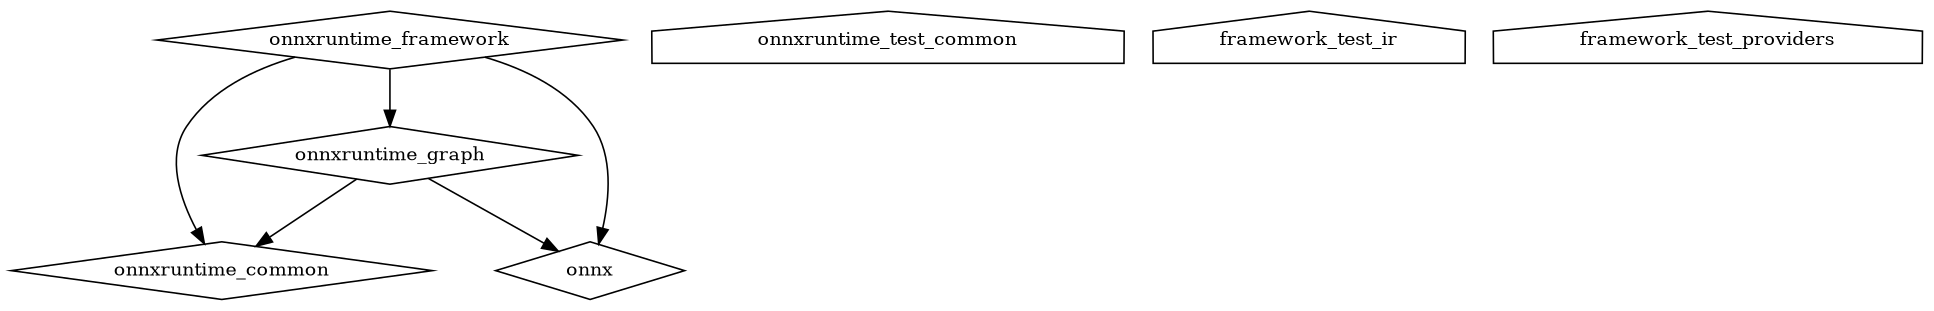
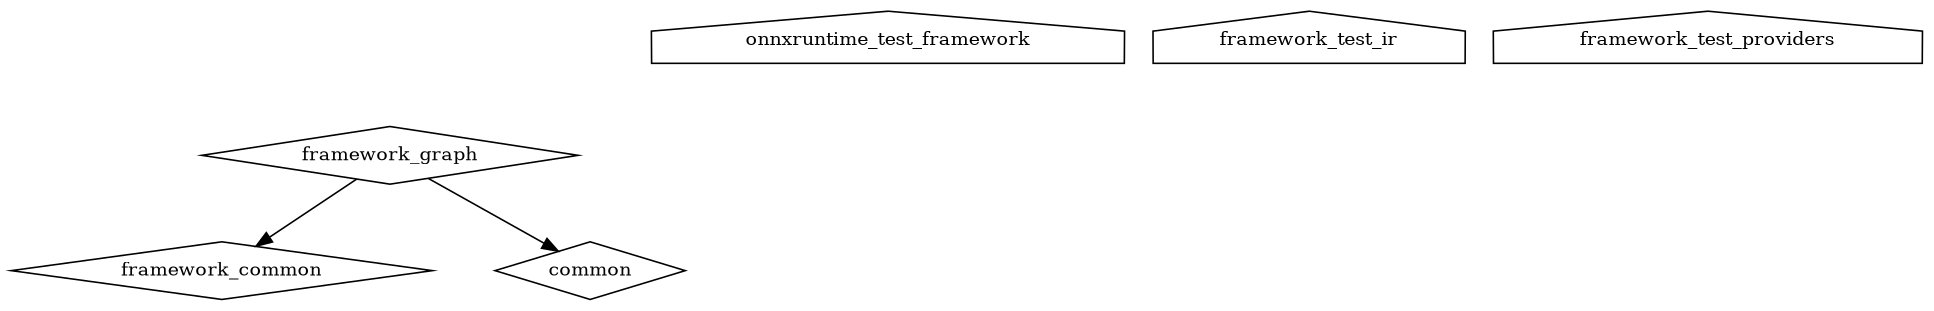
(390, 40) -> none
(888, 40) -> (888, 40)
(390, 155) -> (390, 155)
(222, 271) -> (222, 271)
(590, 271) -> (590, 271)
